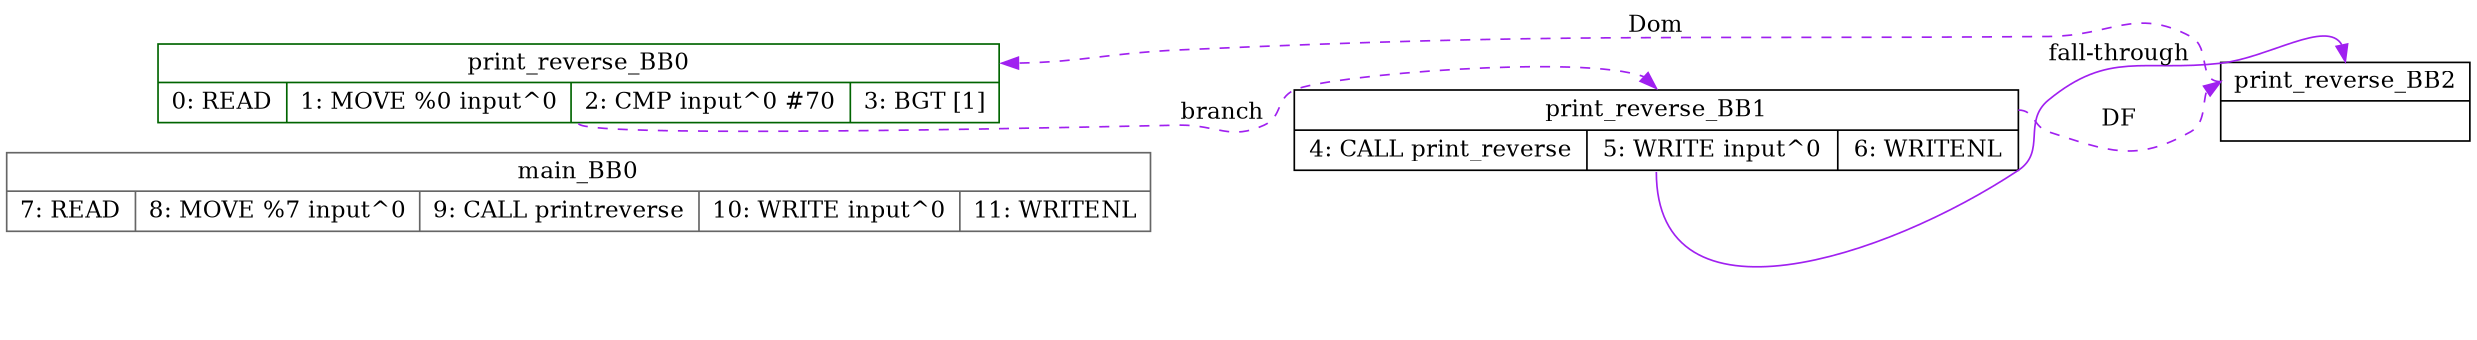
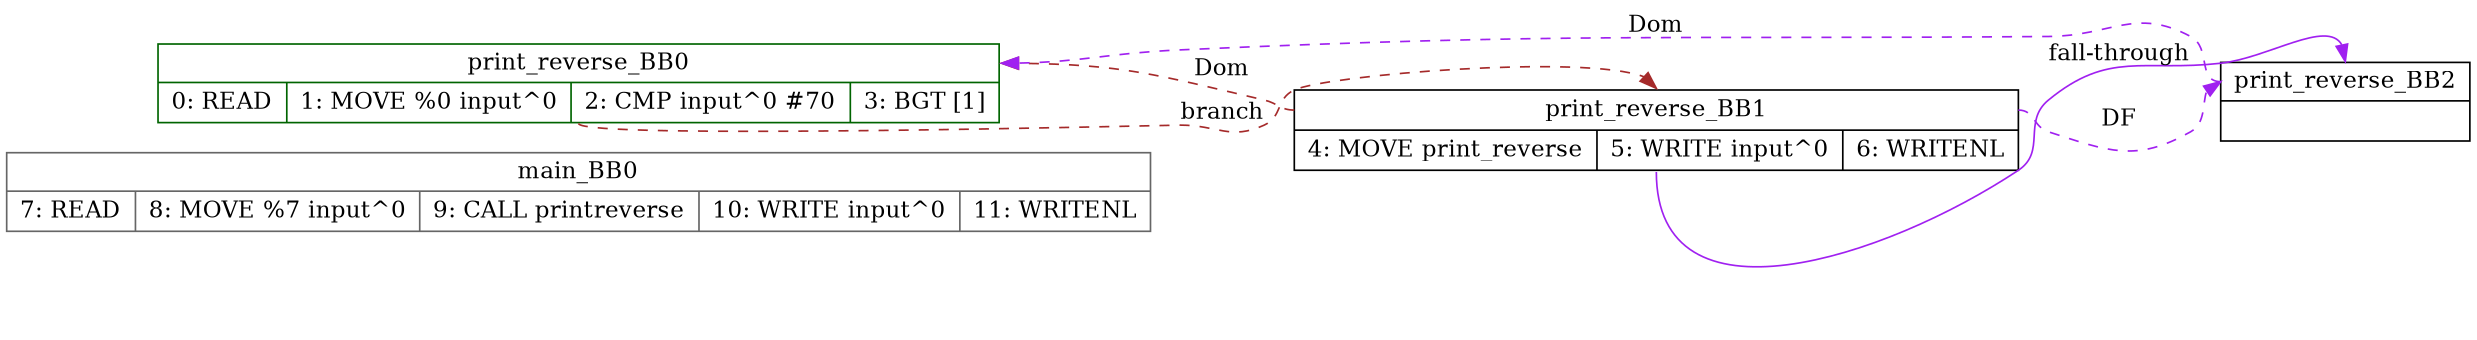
none -> (1159, 76)
(1122, 126) -> (1122, 126)
(1441, 149) -> (1446, 149)
